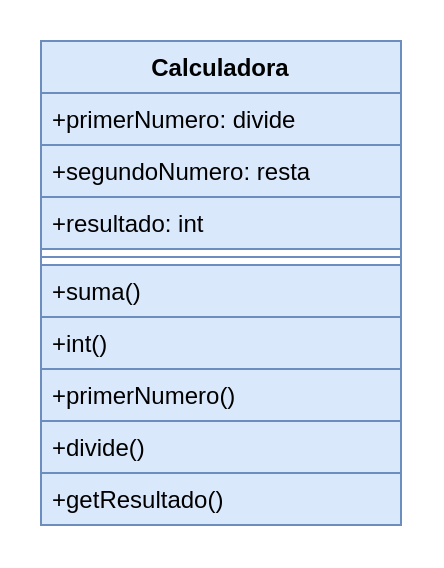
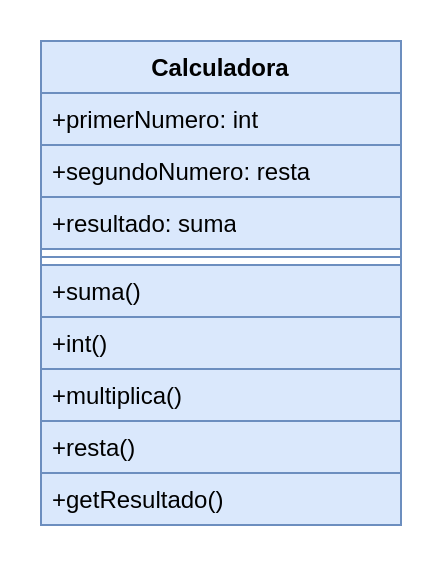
(179, 121) -> (161, 121)
(141, 225) -> (151, 225)
(151, 397) -> (128, 397)
(107, 449) -> (107, 449)
